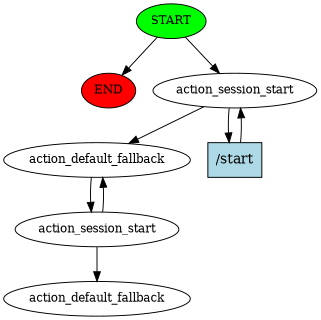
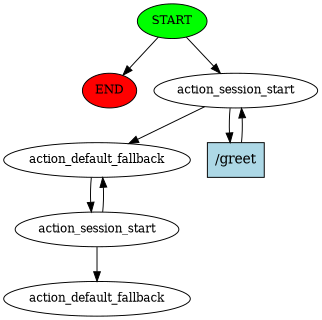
(235, 160) -> (236, 160)
